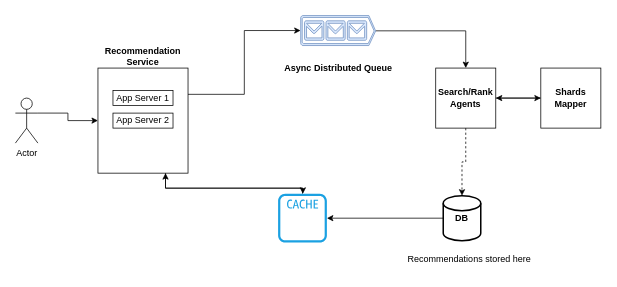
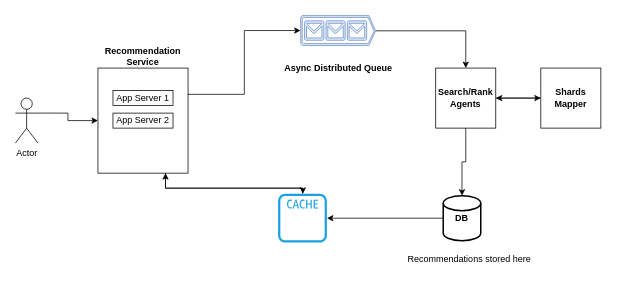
(465, 159) -> (465, 159)
